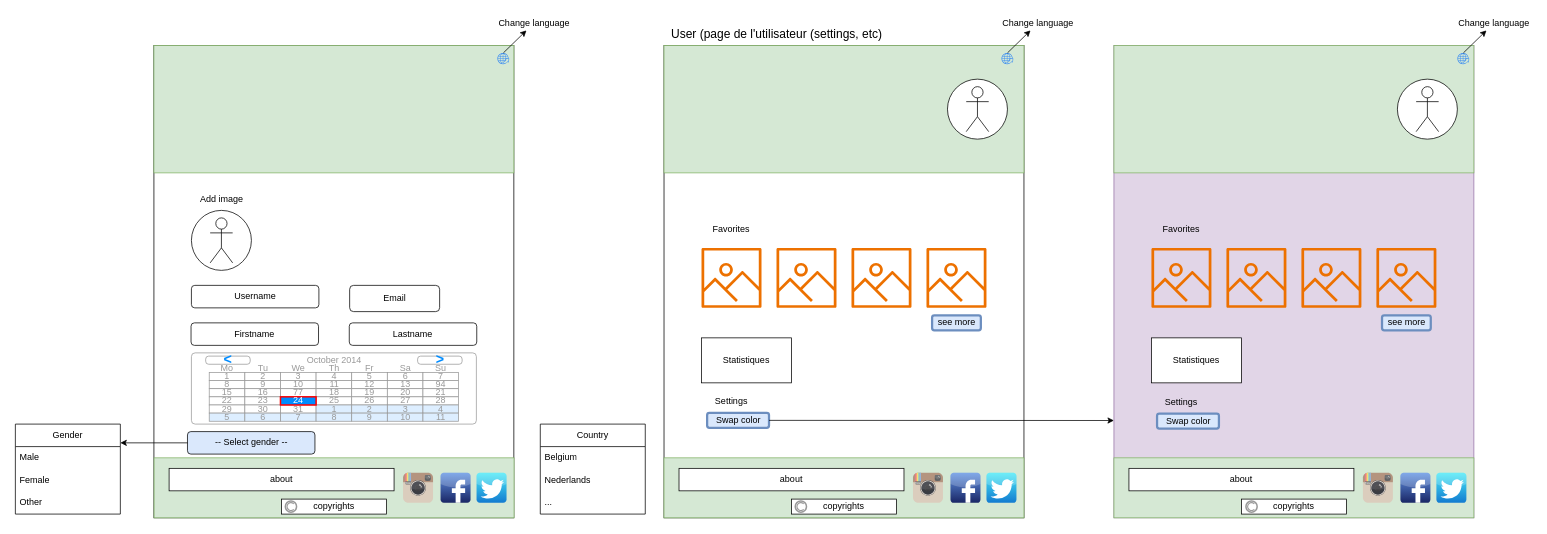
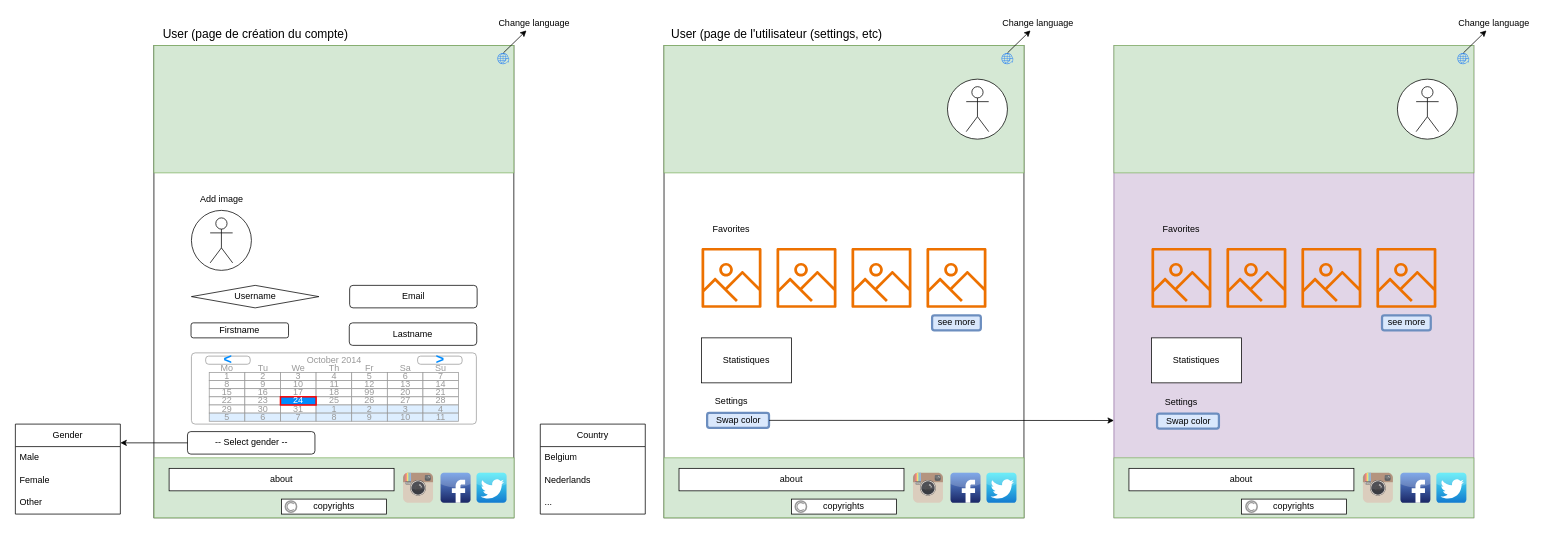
none -> (255, 34)
(255, 297) -> (255, 297)
(395, 299) -> (413, 297)
(255, 334) -> (240, 330)
(441, 384) -> (441, 384)
(299, 393) -> (299, 393)
(370, 393) -> (370, 393)
(251, 443) -> (251, 443)
